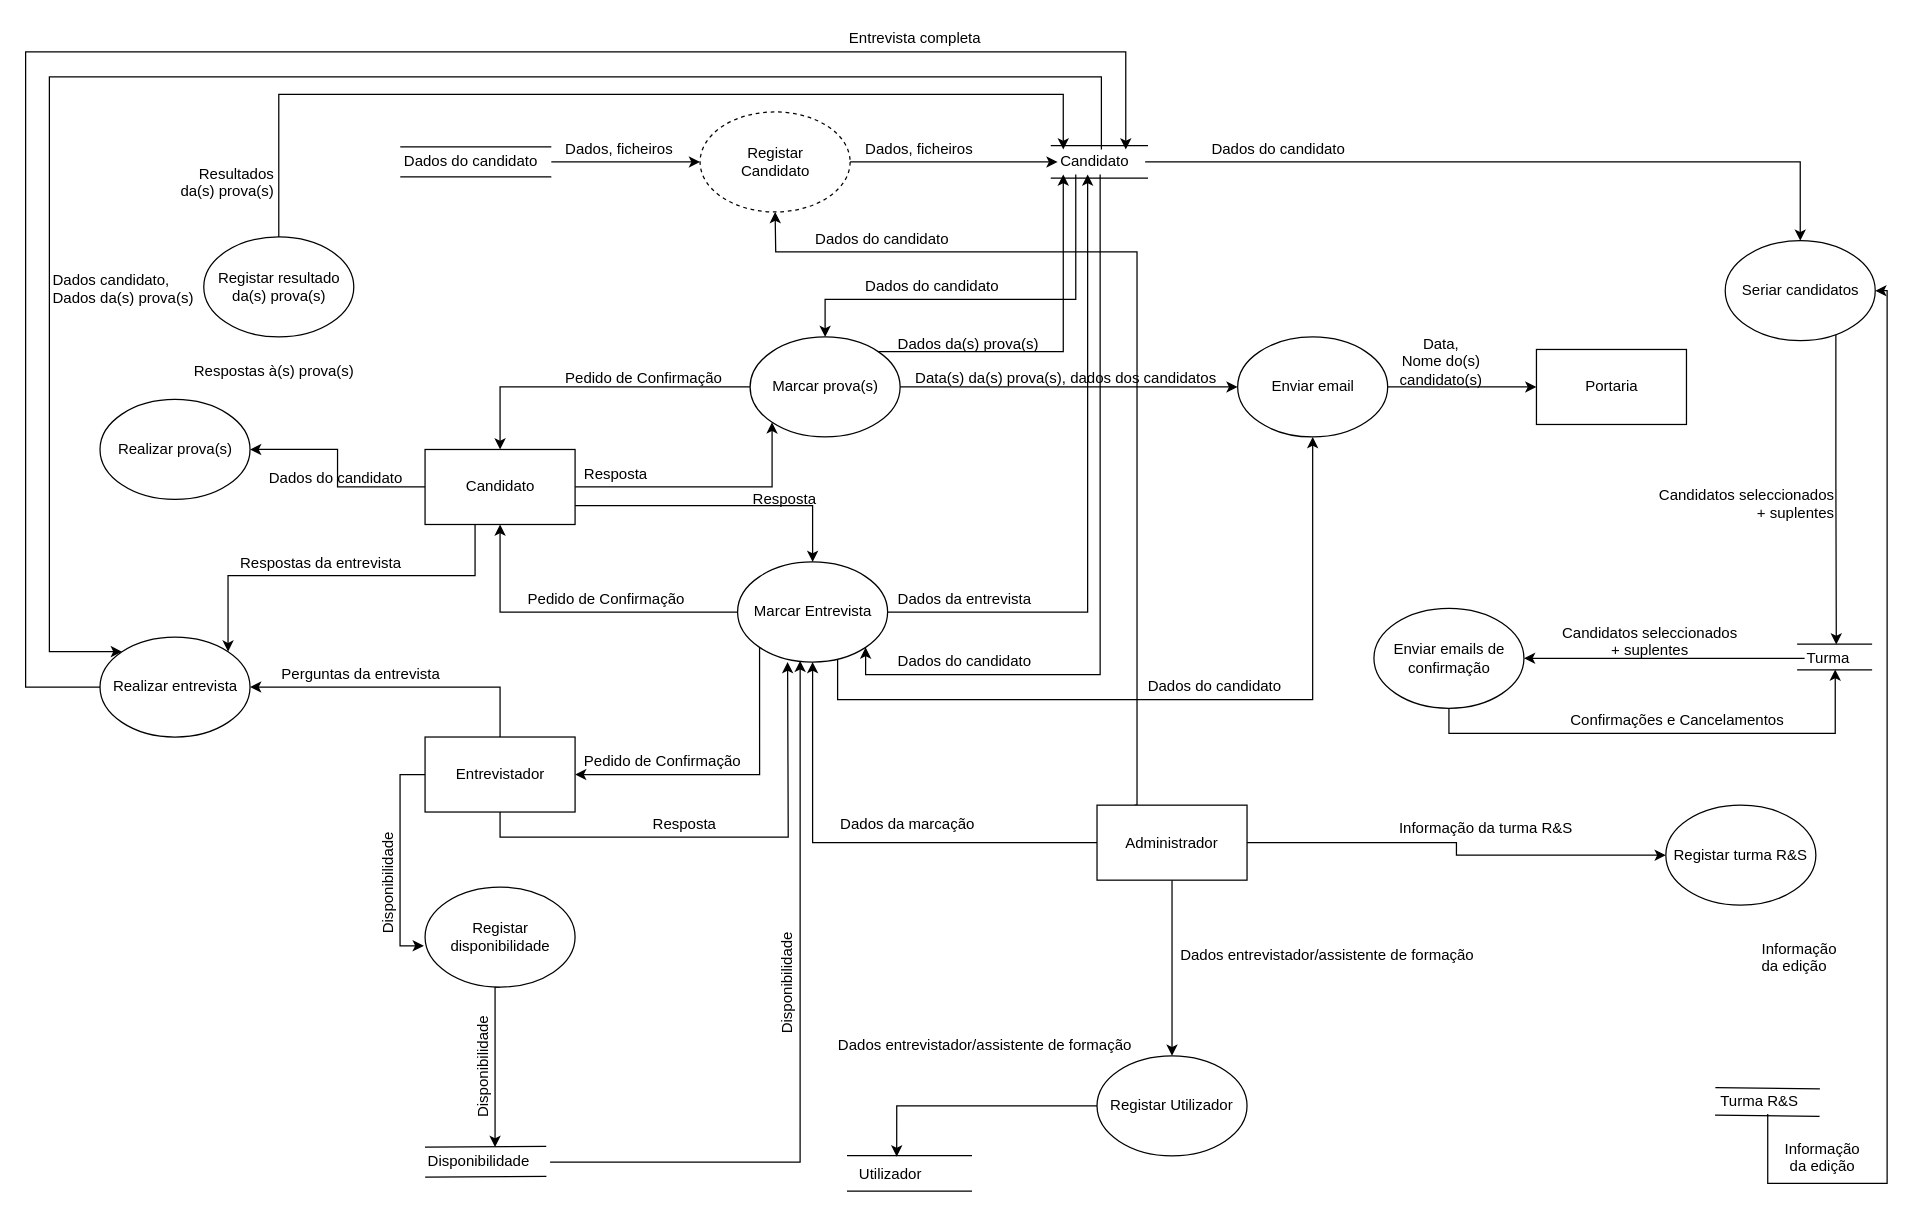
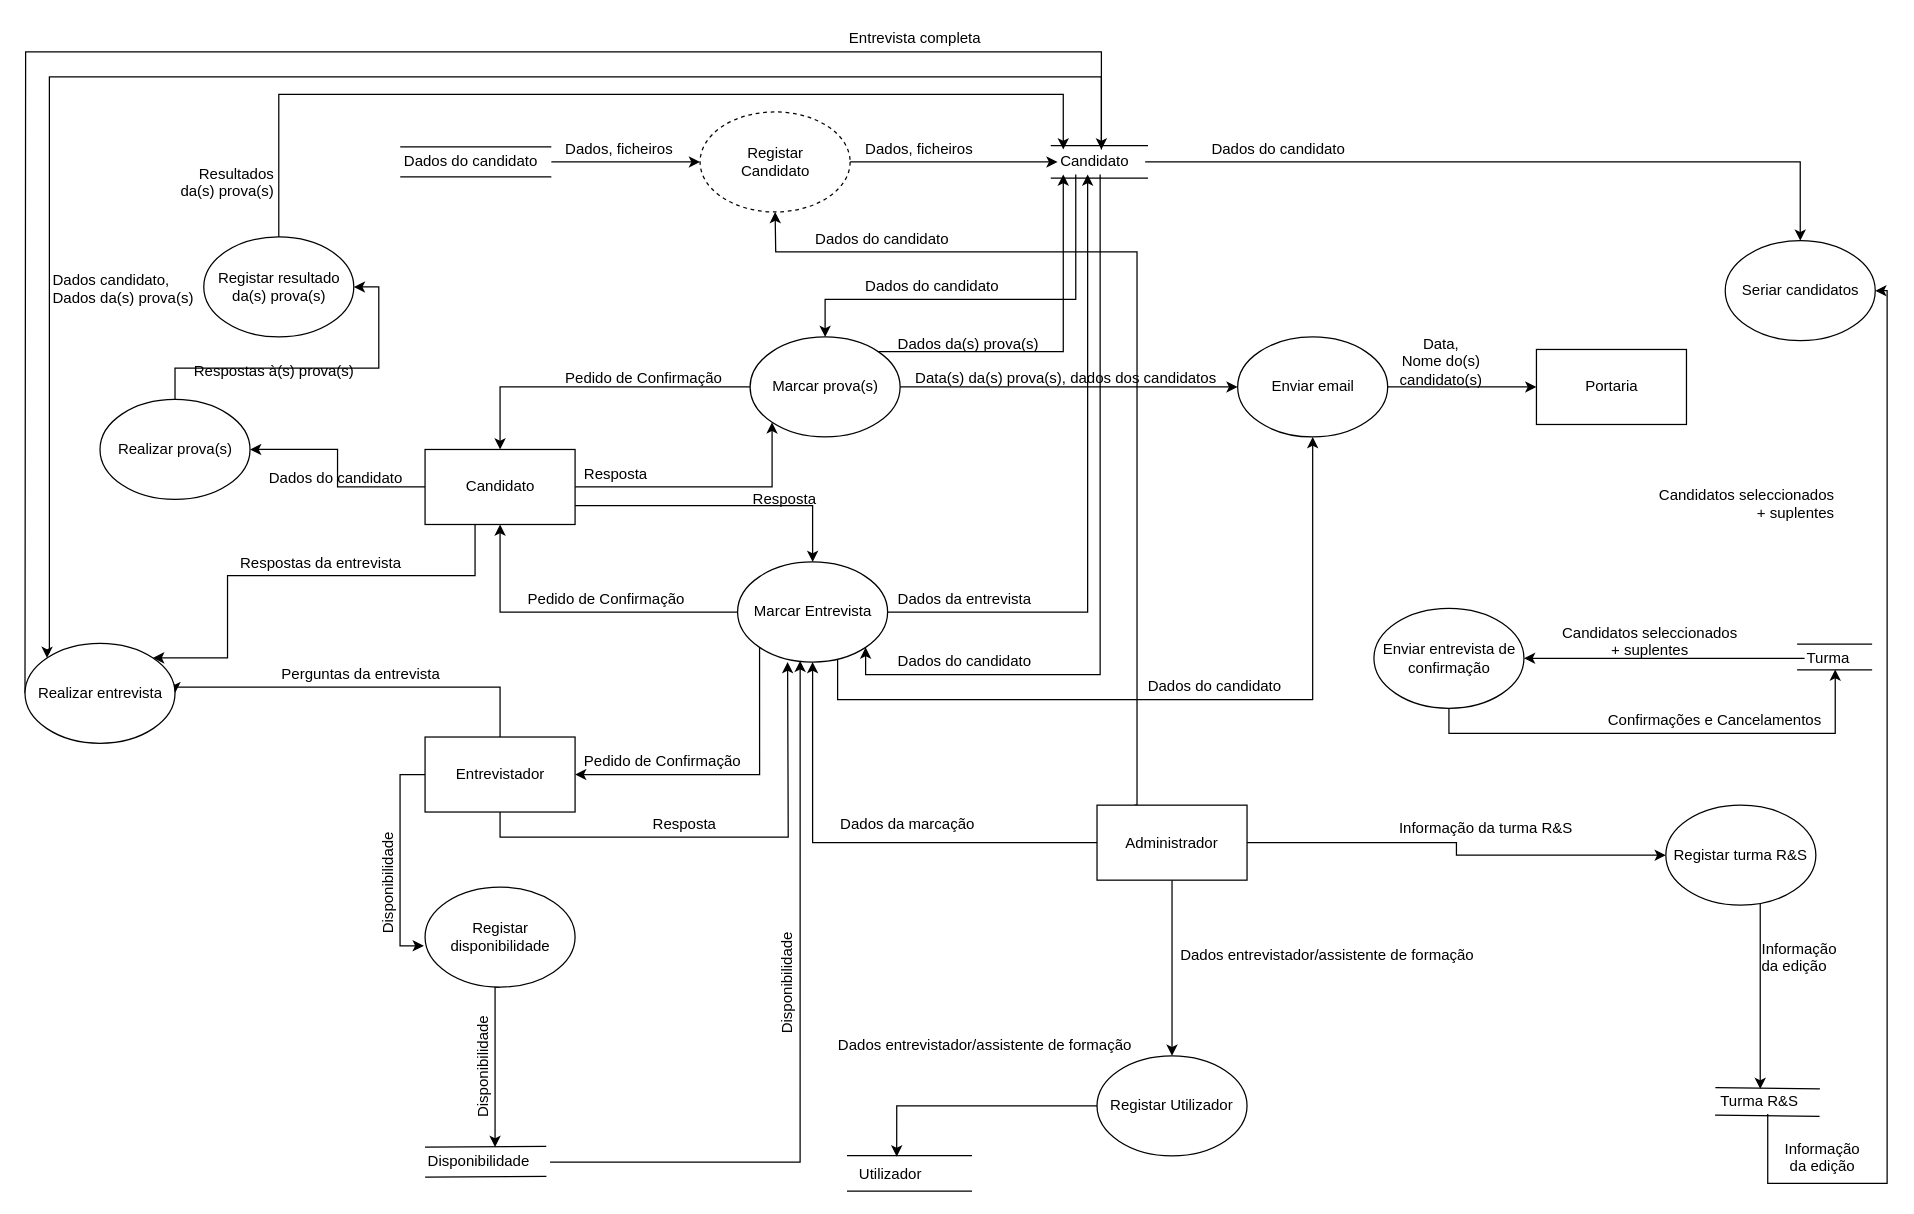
none -> (310, 368)
(1836, 485) -> none
(1449, 658) -> (1449, 658)
(175, 687) -> (100, 693)
(1686, 721) -> (1724, 721)
none -> (1760, 991)
